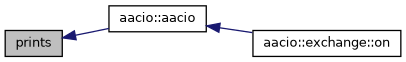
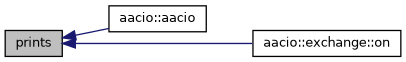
(236, 30) -> (164, 43)
